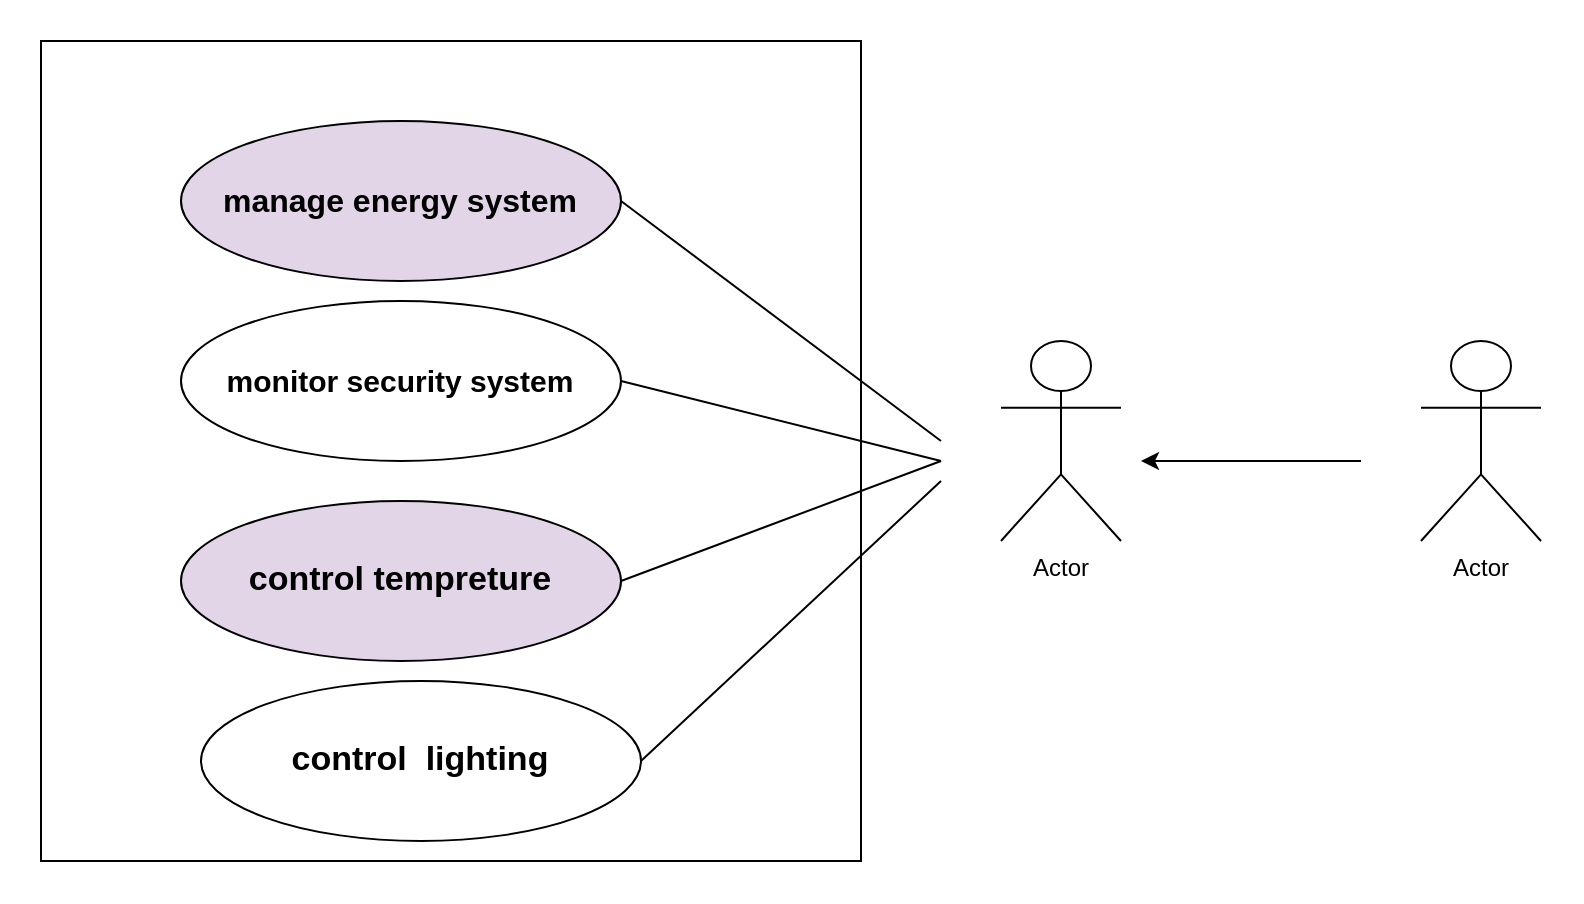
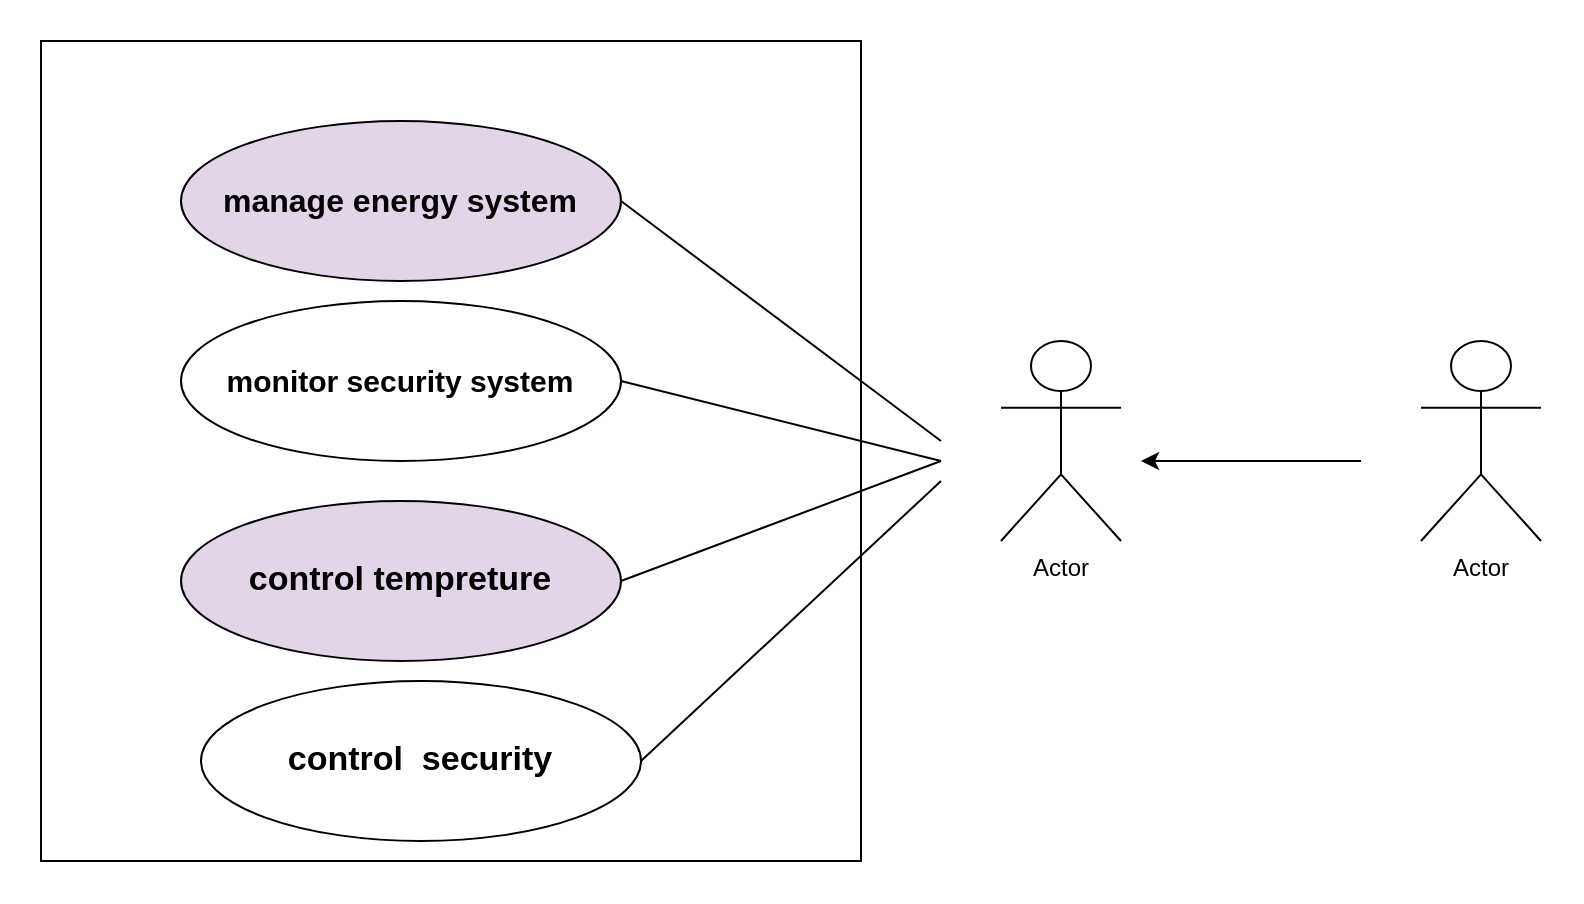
(421, 761) -> (421, 761)
